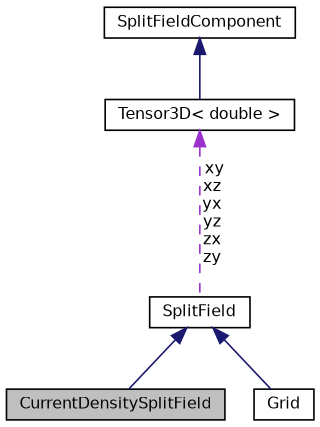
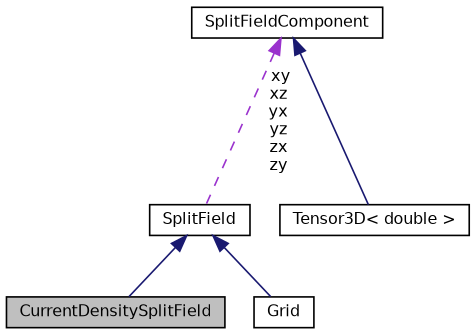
(200, 222) -> (240, 129)
